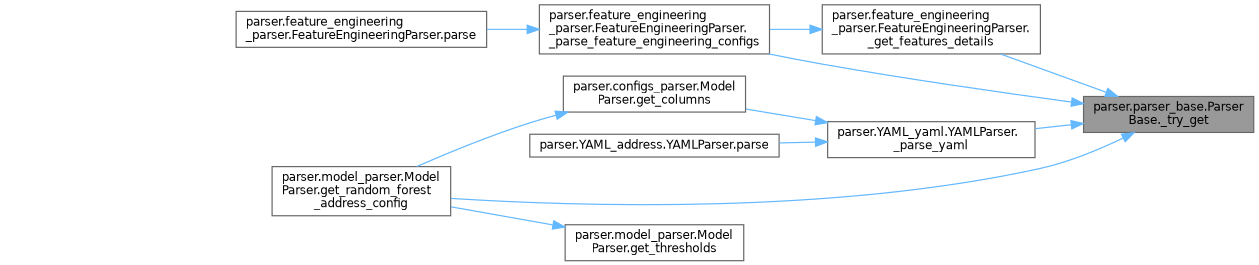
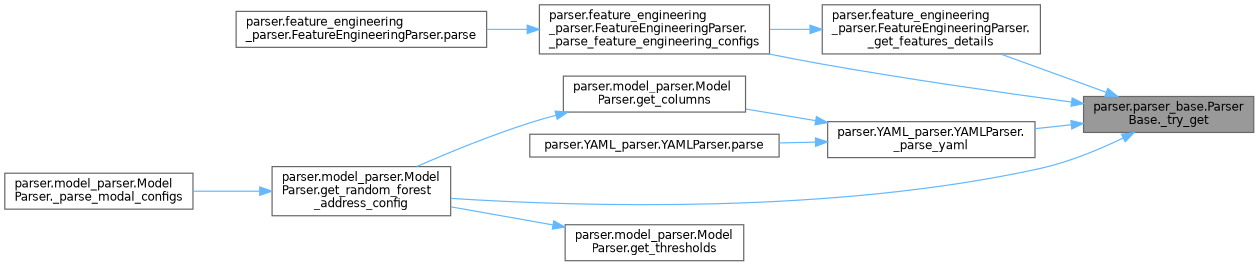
(654, 94) -> (654, 94)
(931, 140) -> (931, 140)
(654, 146) -> (654, 146)
none -> (99, 191)
